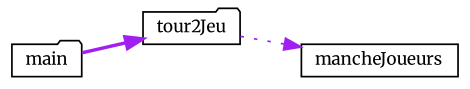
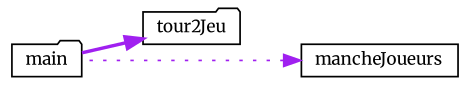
(262, 40) -> (183, 60)
